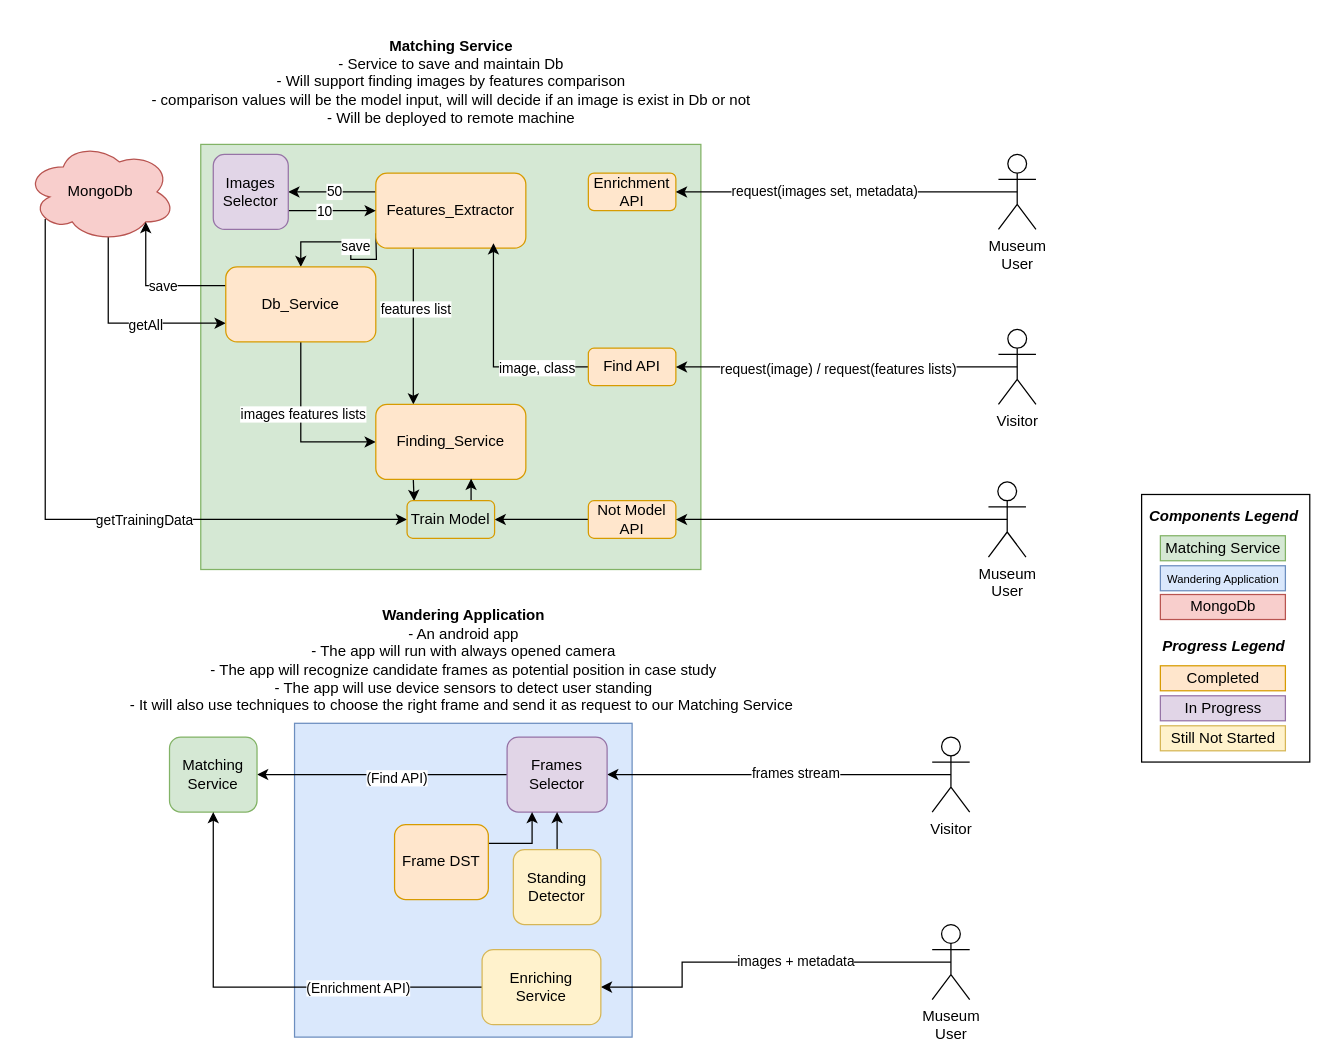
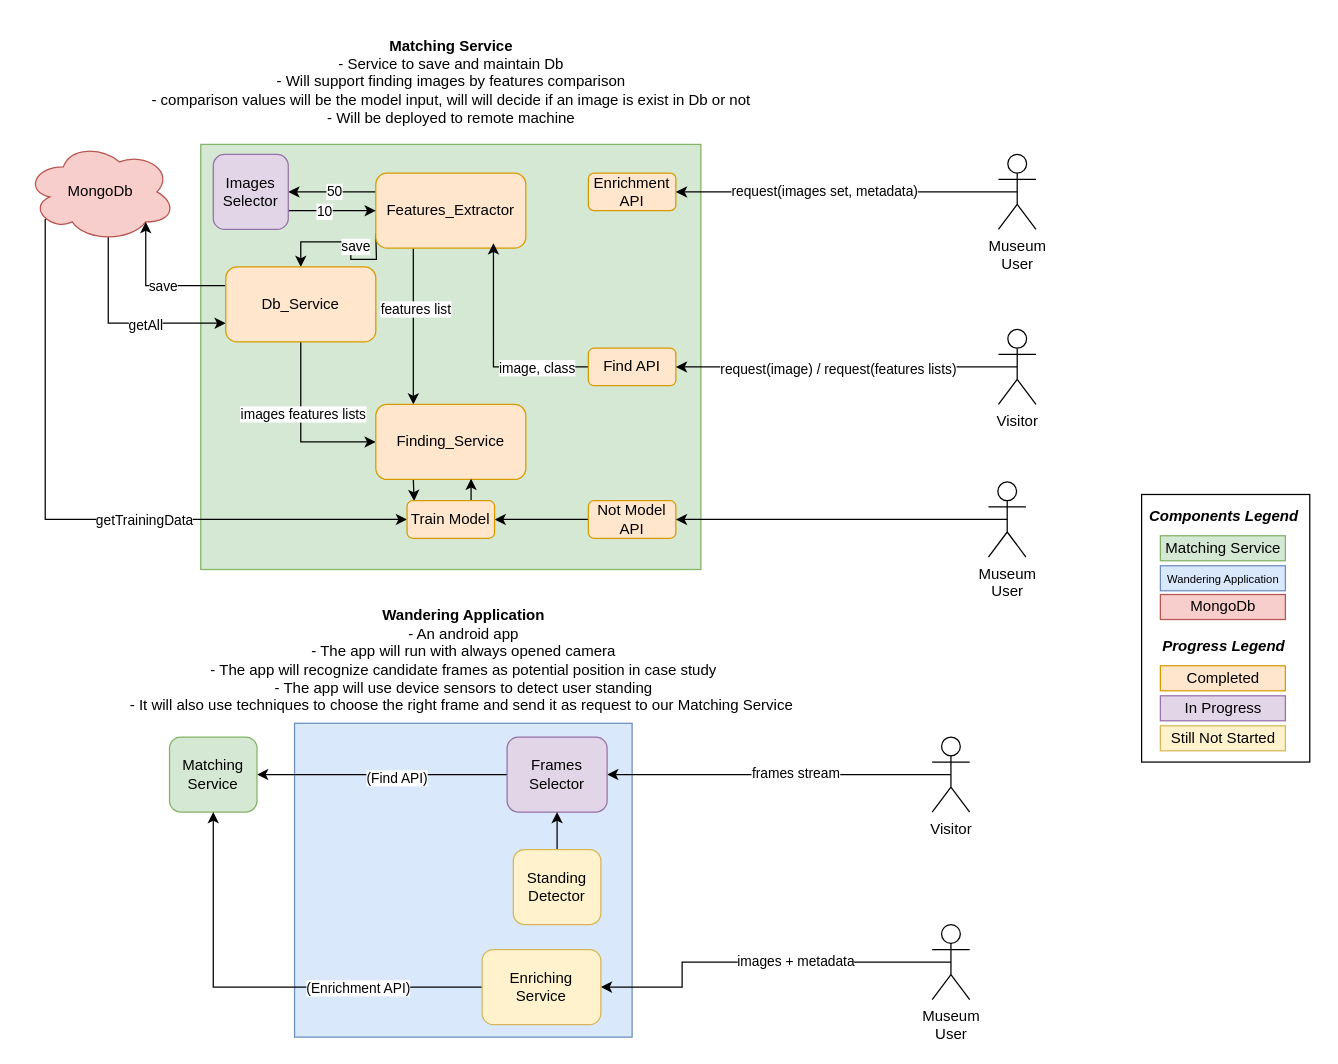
(451, 519) -> (451, 519)
(522, 843) -> none
(441, 862) -> none
